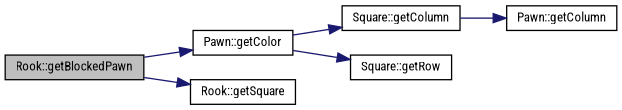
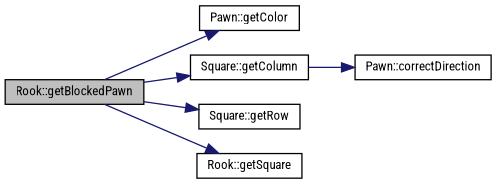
(562, 18) -> (423, 67)
(311, 32) -> (160, 80)
(315, 54) -> (165, 105)
